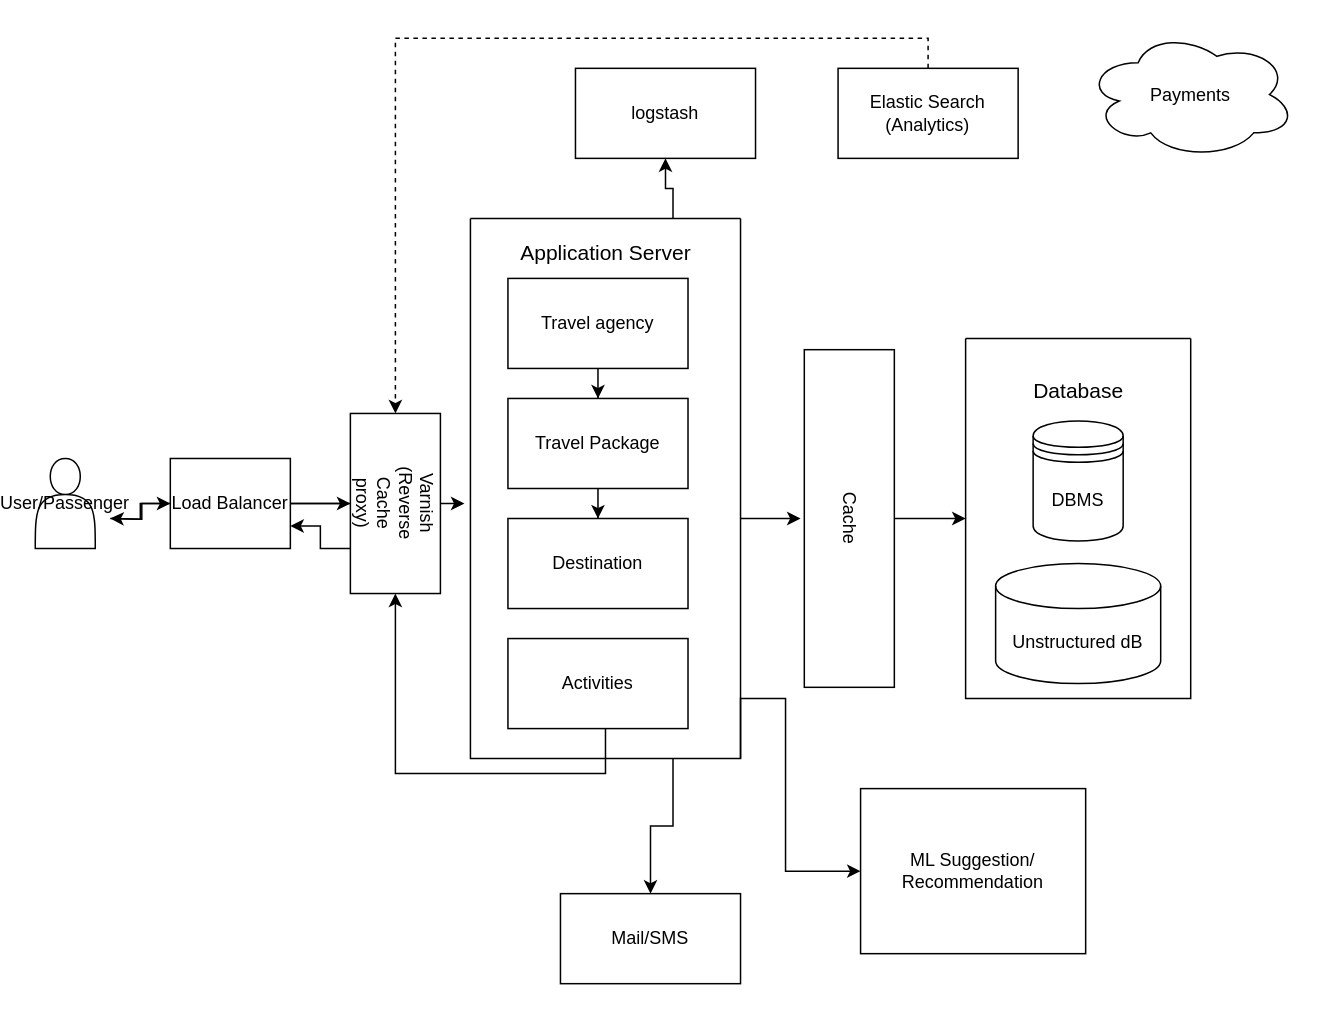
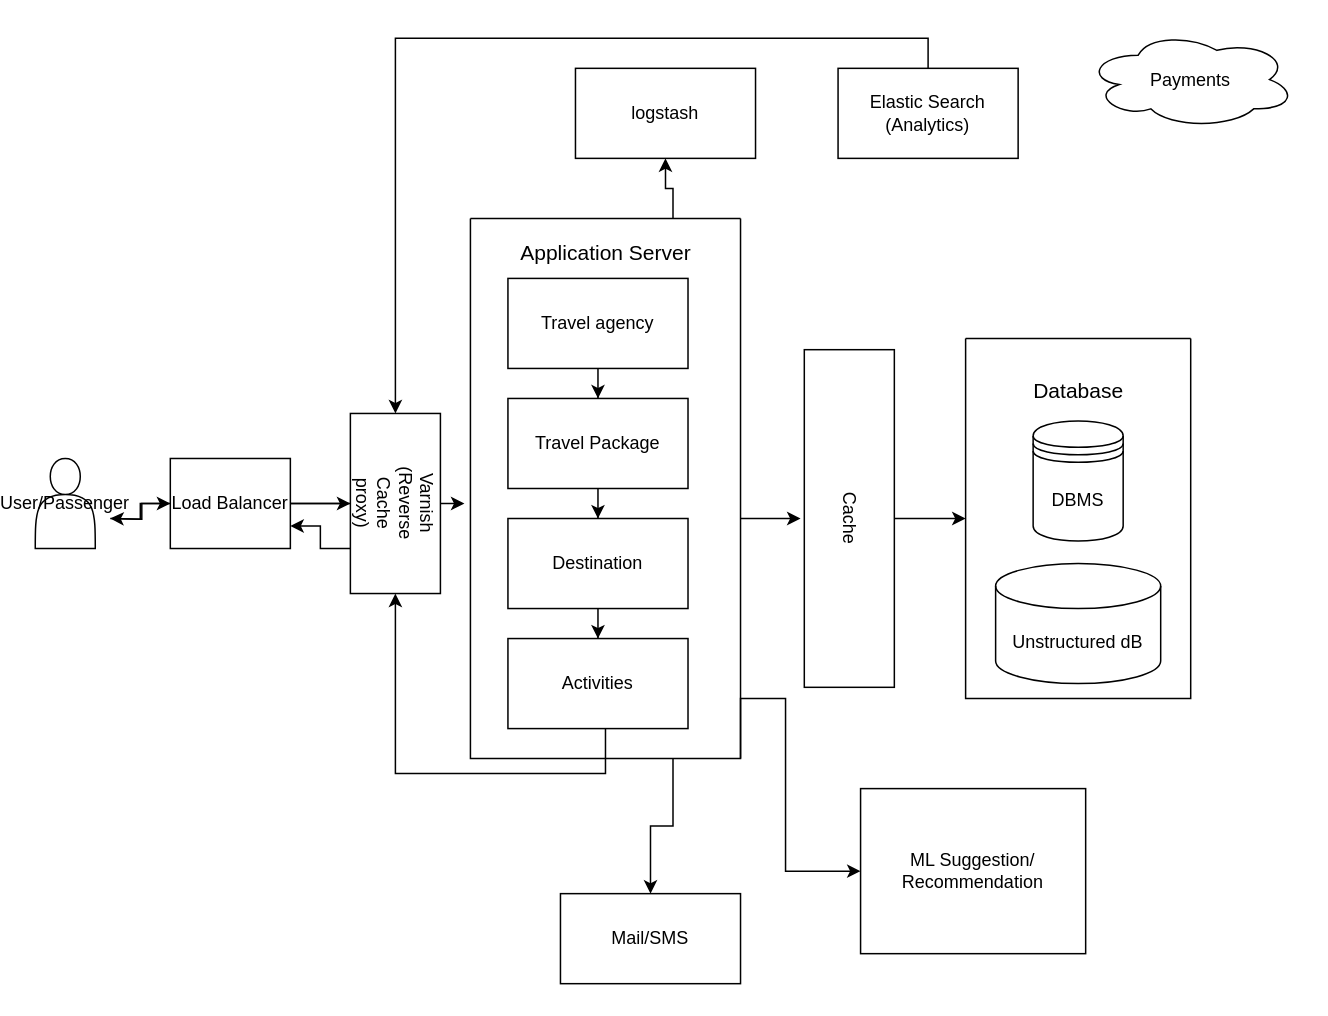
(492, 38) -> (492, 38)
(1190, 95) -> (1190, 80)
none -> (598, 628)
